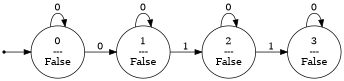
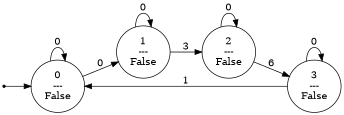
(186, 47) -> (186, 47)
(272, 47) -> (272, 64)
none -> (190, 86)
